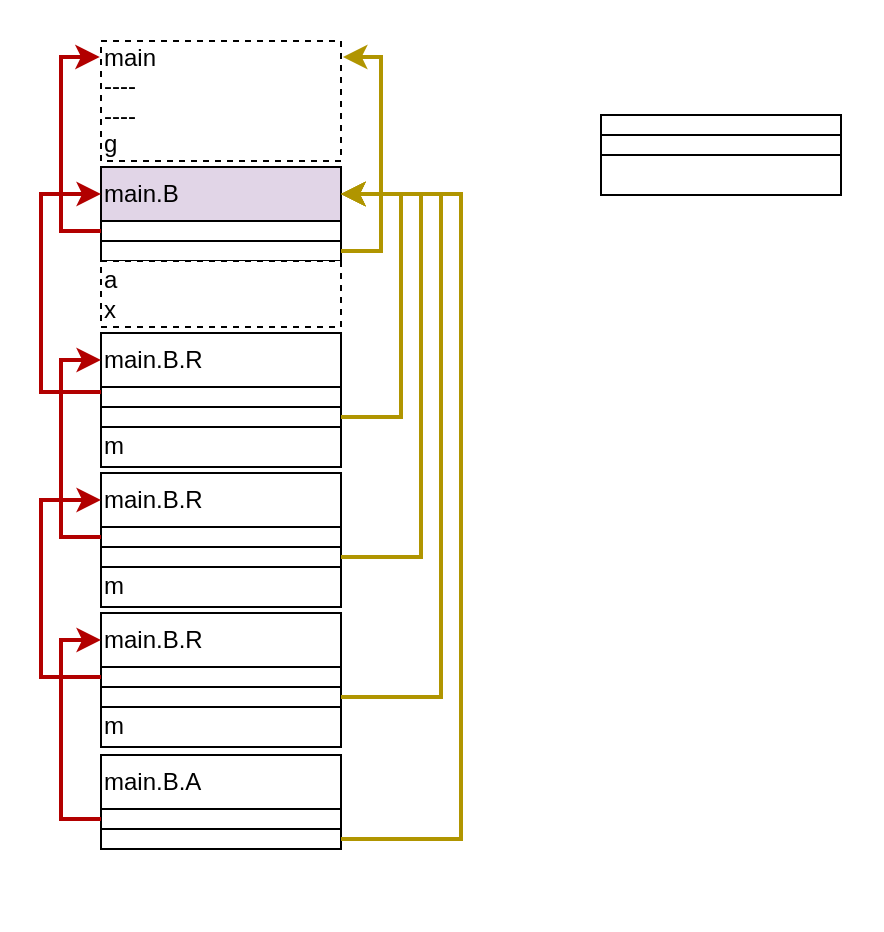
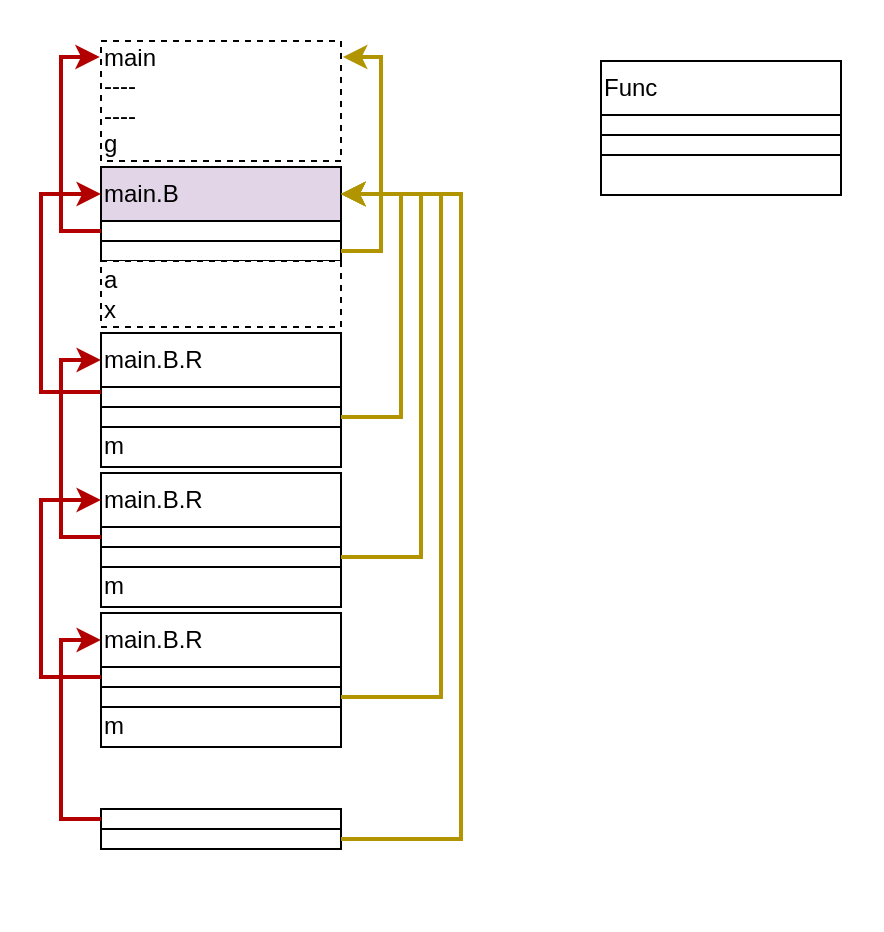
none -> (721, 88)
(221, 782) -> none
